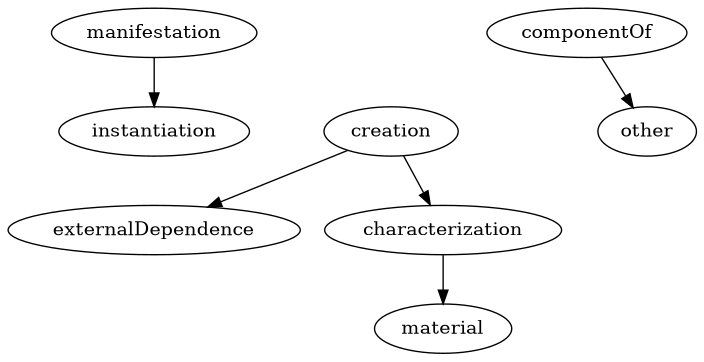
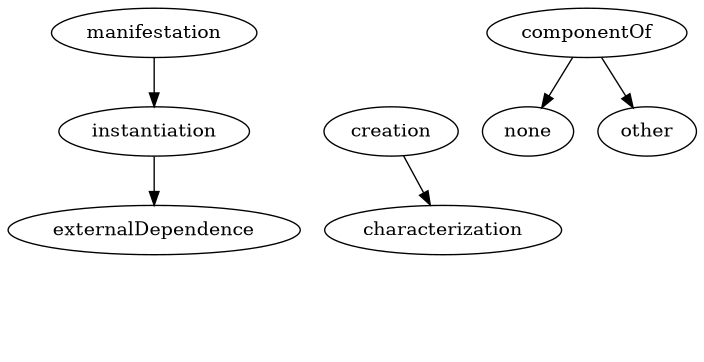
none -> (528, 131)
(284, 176) -> (154, 174)
(443, 329) -> none
